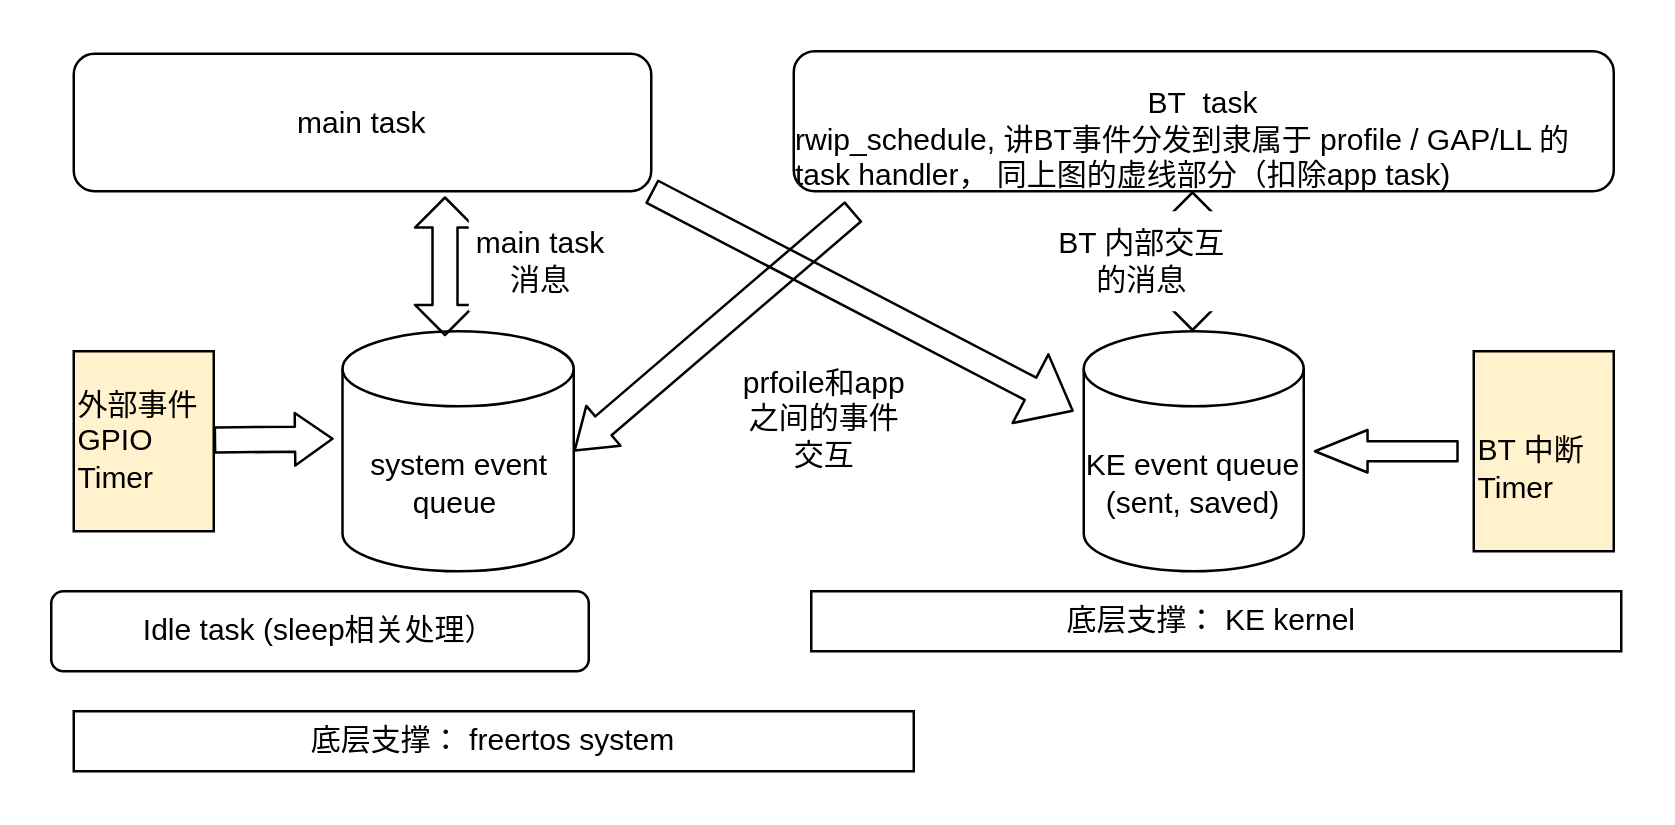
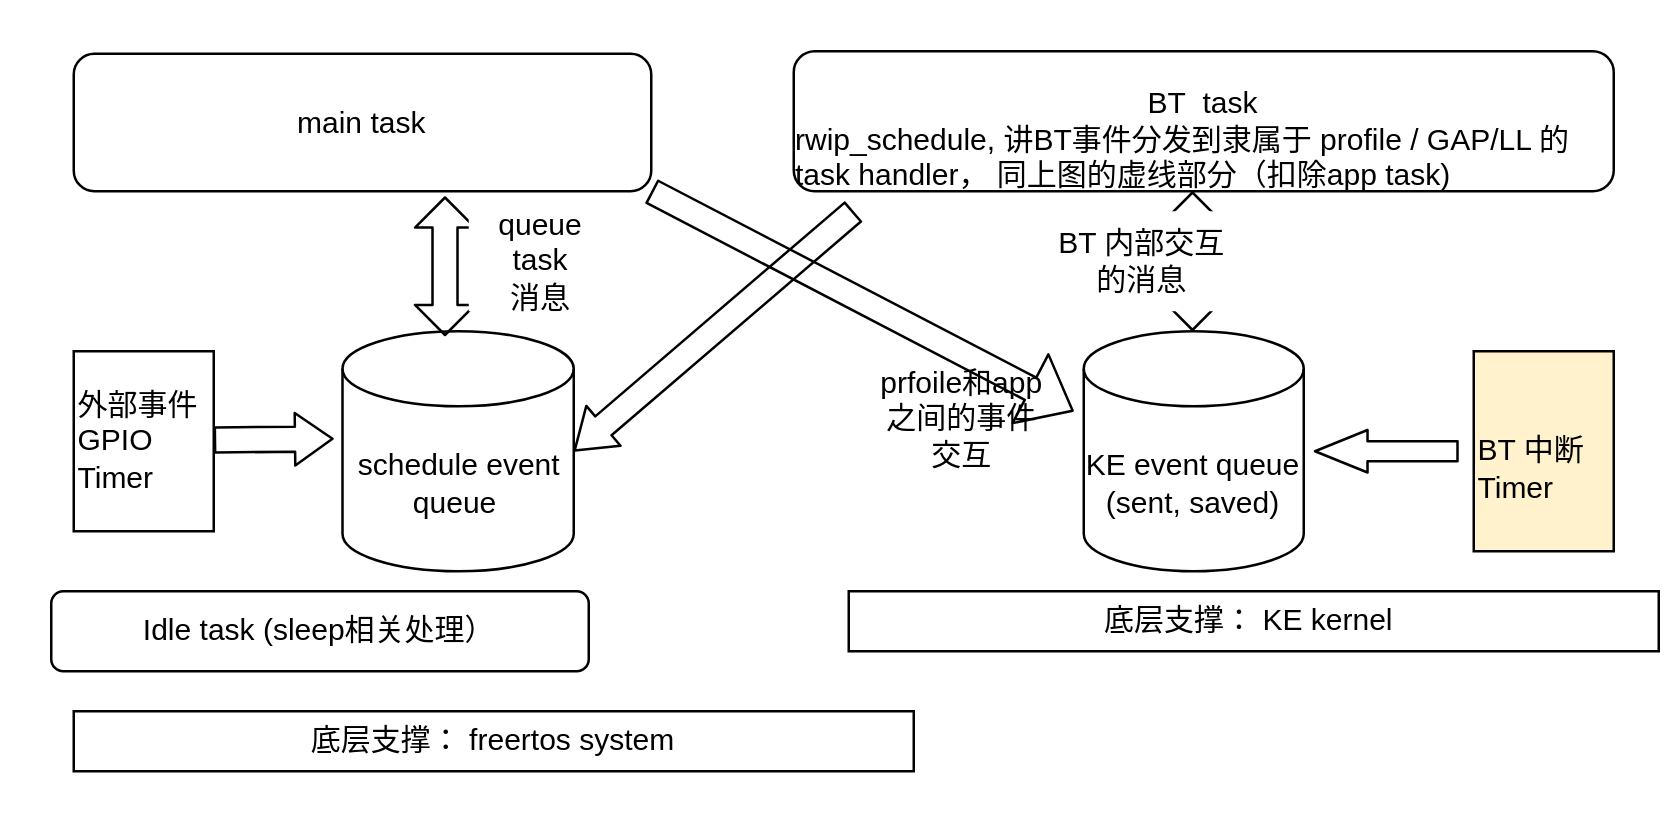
(541, 261) -> (541, 261)
(825, 419) -> (963, 419)
(144, 441) -> (144, 441)
(460, 484) -> (460, 484)
(1216, 621) -> (1254, 621)
